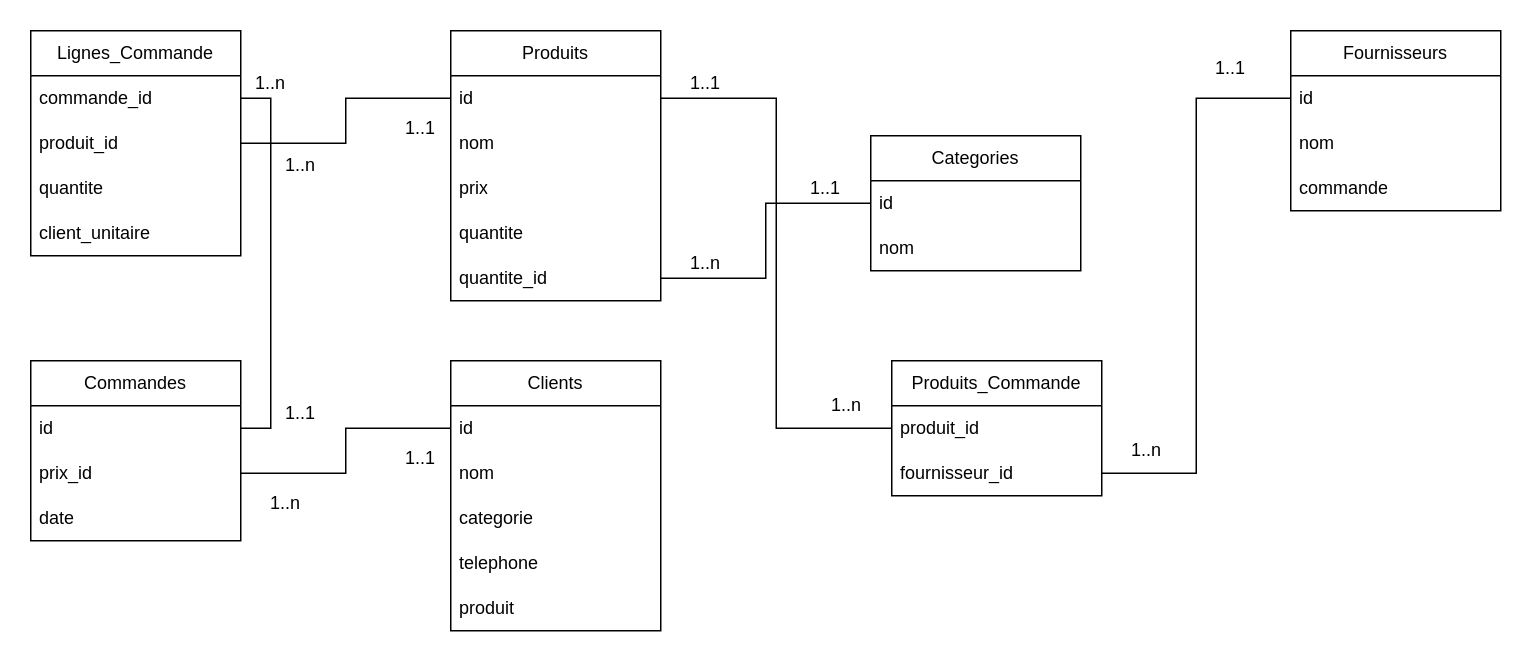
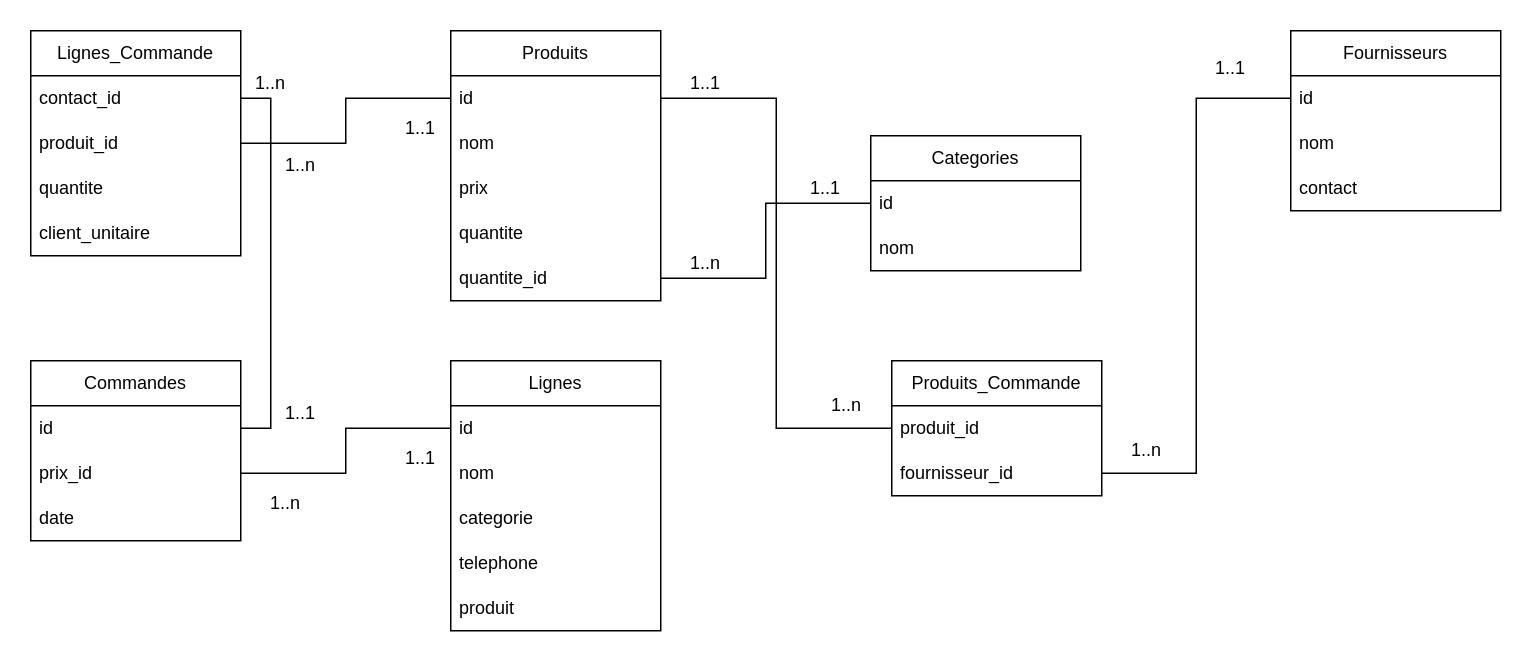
(93, 98) -> (88, 98)
(1340, 188) -> (1335, 188)
(556, 383) -> (556, 383)
